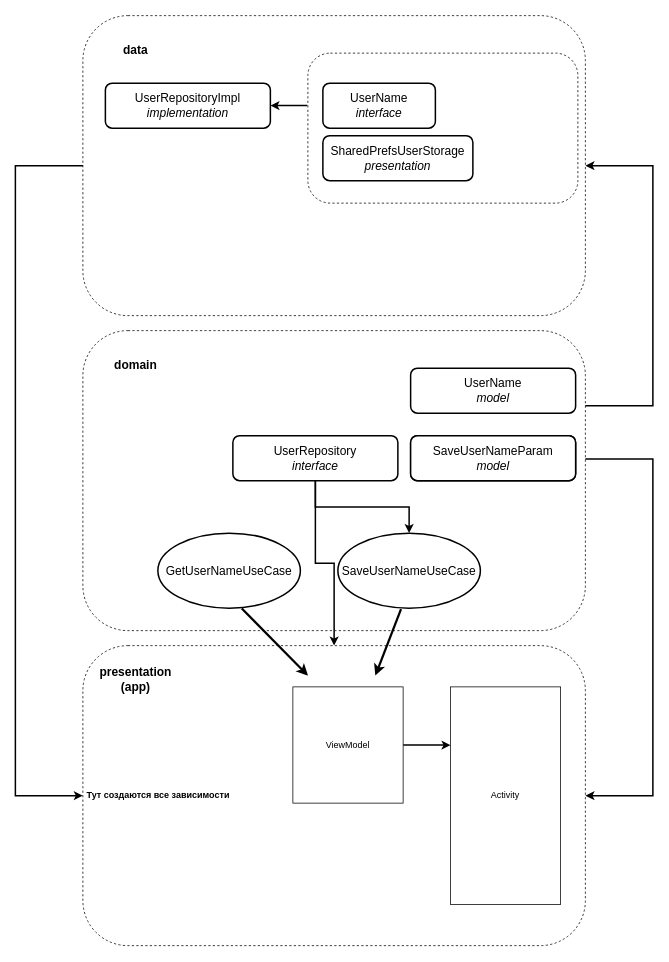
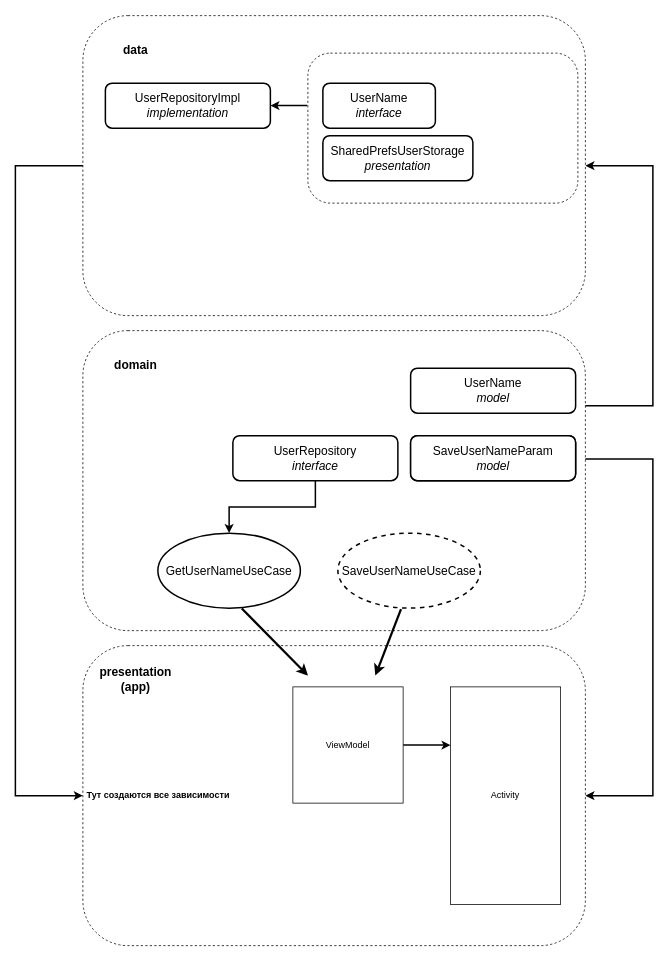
(373, 507) -> none
(334, 564) -> (262, 507)
(409, 570) -> (409, 570)
